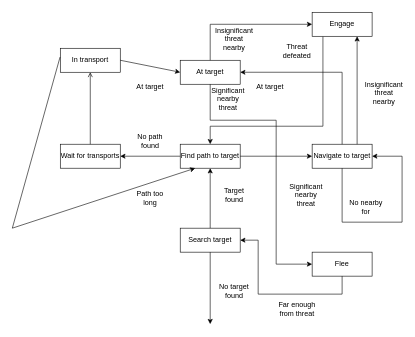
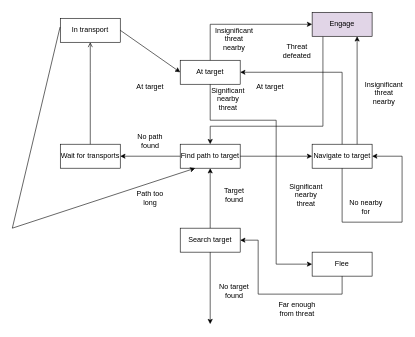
(342, 24) -> (342, 24)
(90, 60) -> (90, 30)
